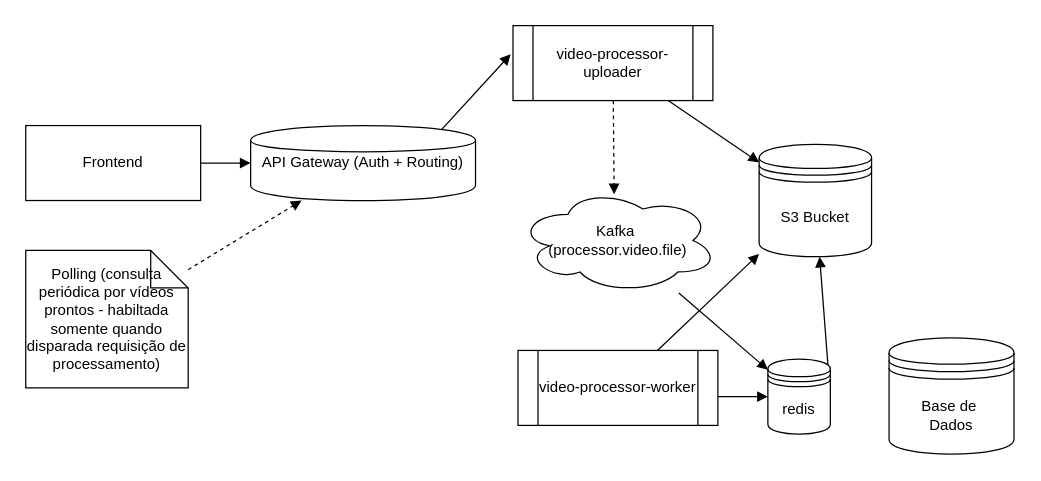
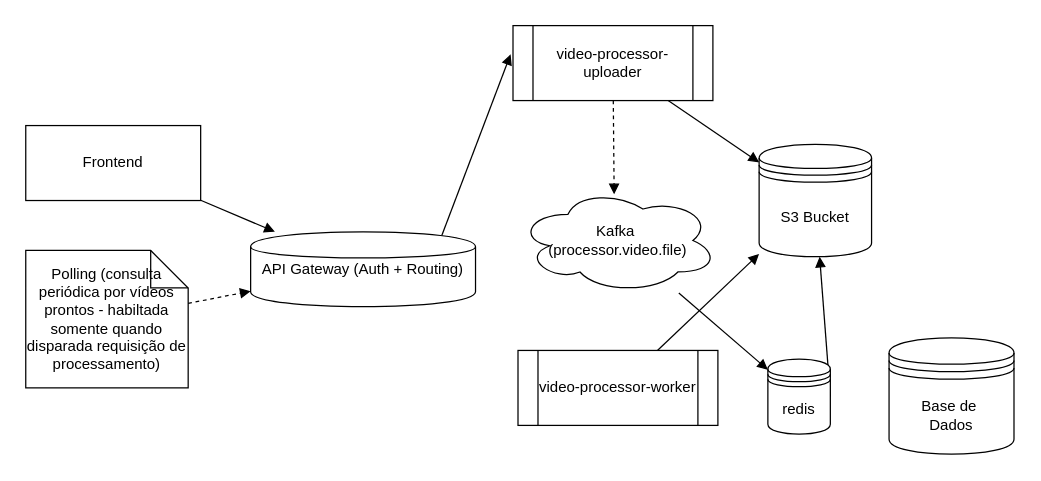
(363, 163) -> (363, 269)
(738, 397) -> none
